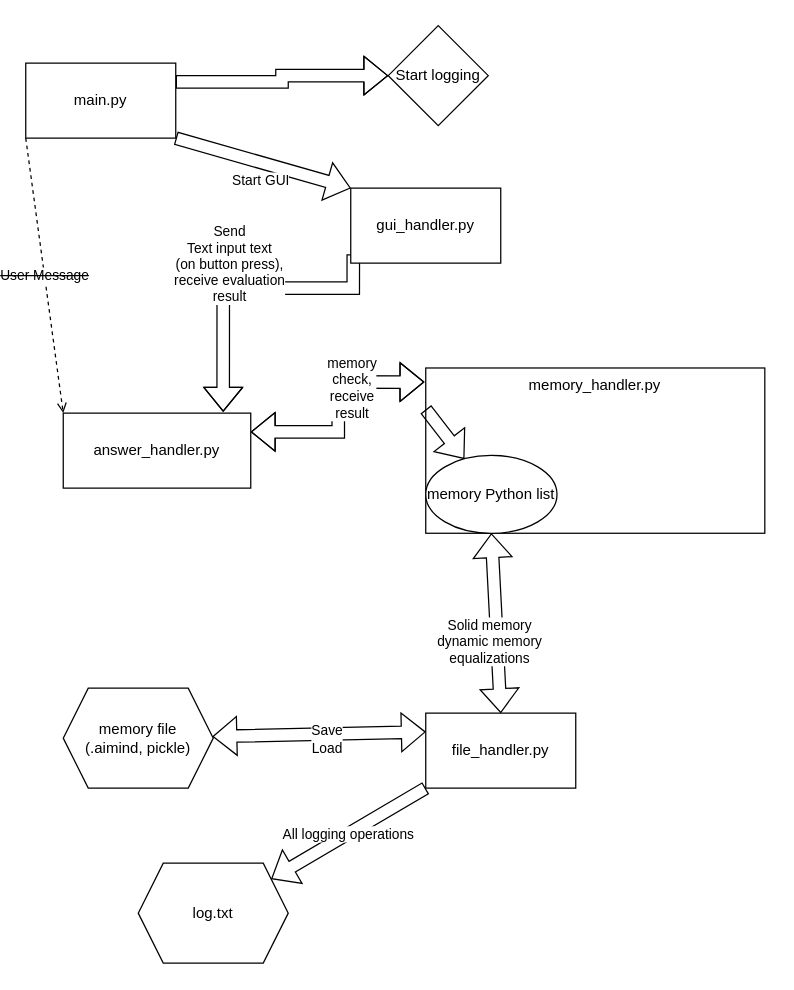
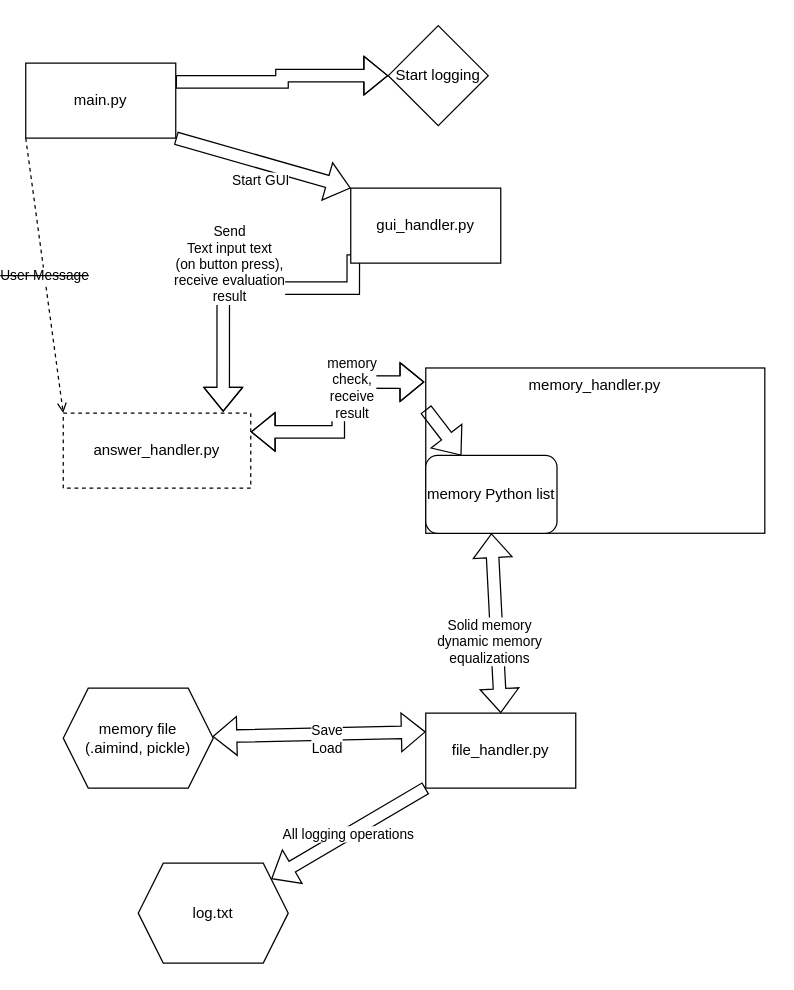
(157, 451) -> (157, 451)
(491, 494) -> (491, 494)
